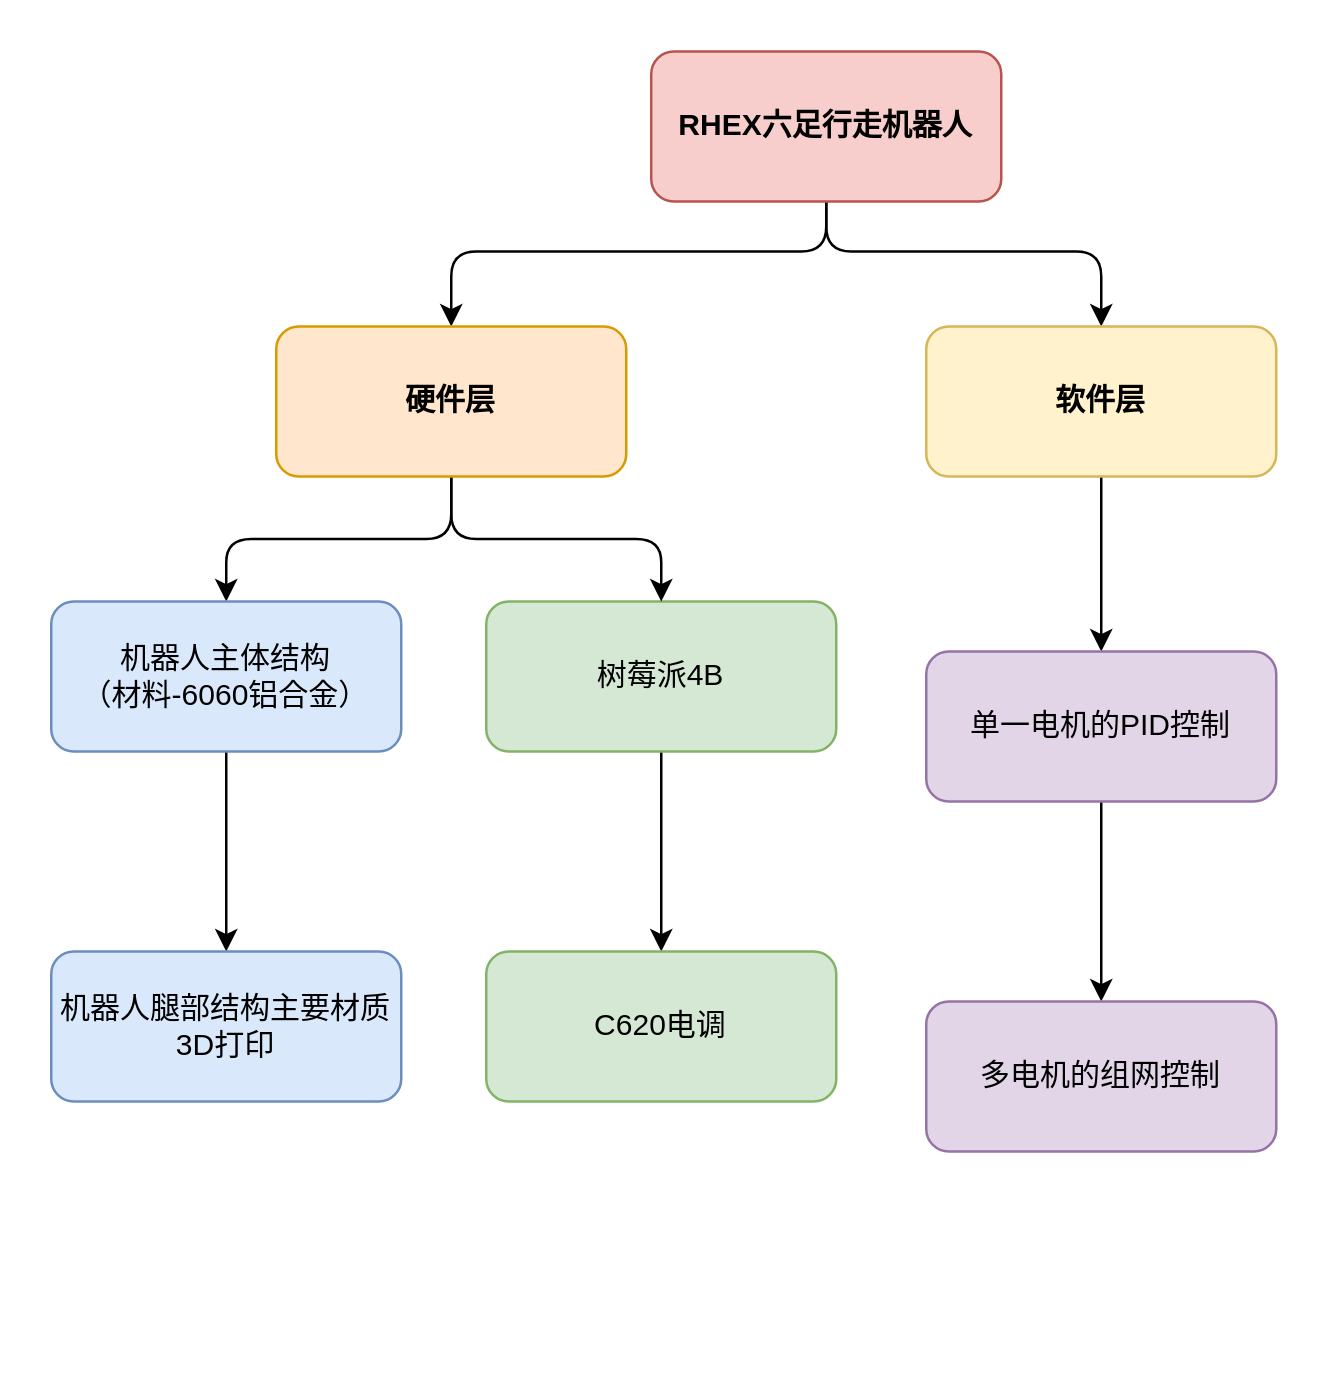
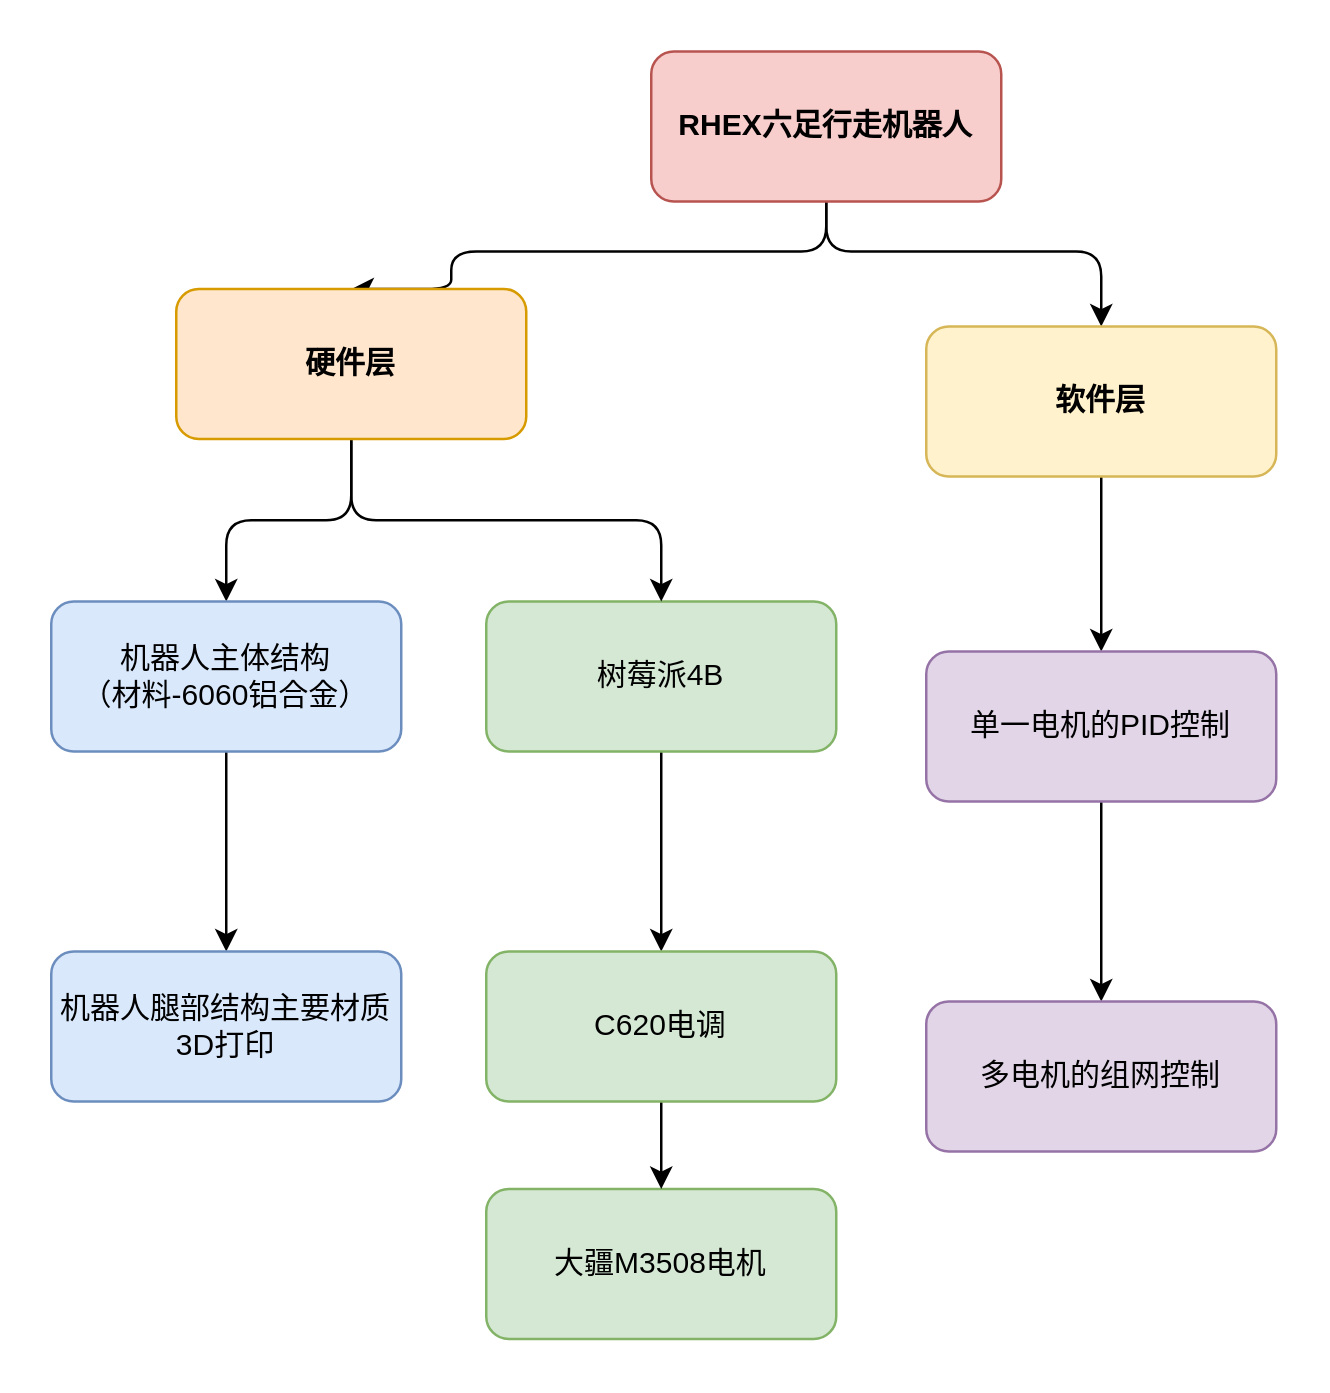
(451, 401) -> (351, 364)
none -> (661, 1142)
none -> (661, 1264)
